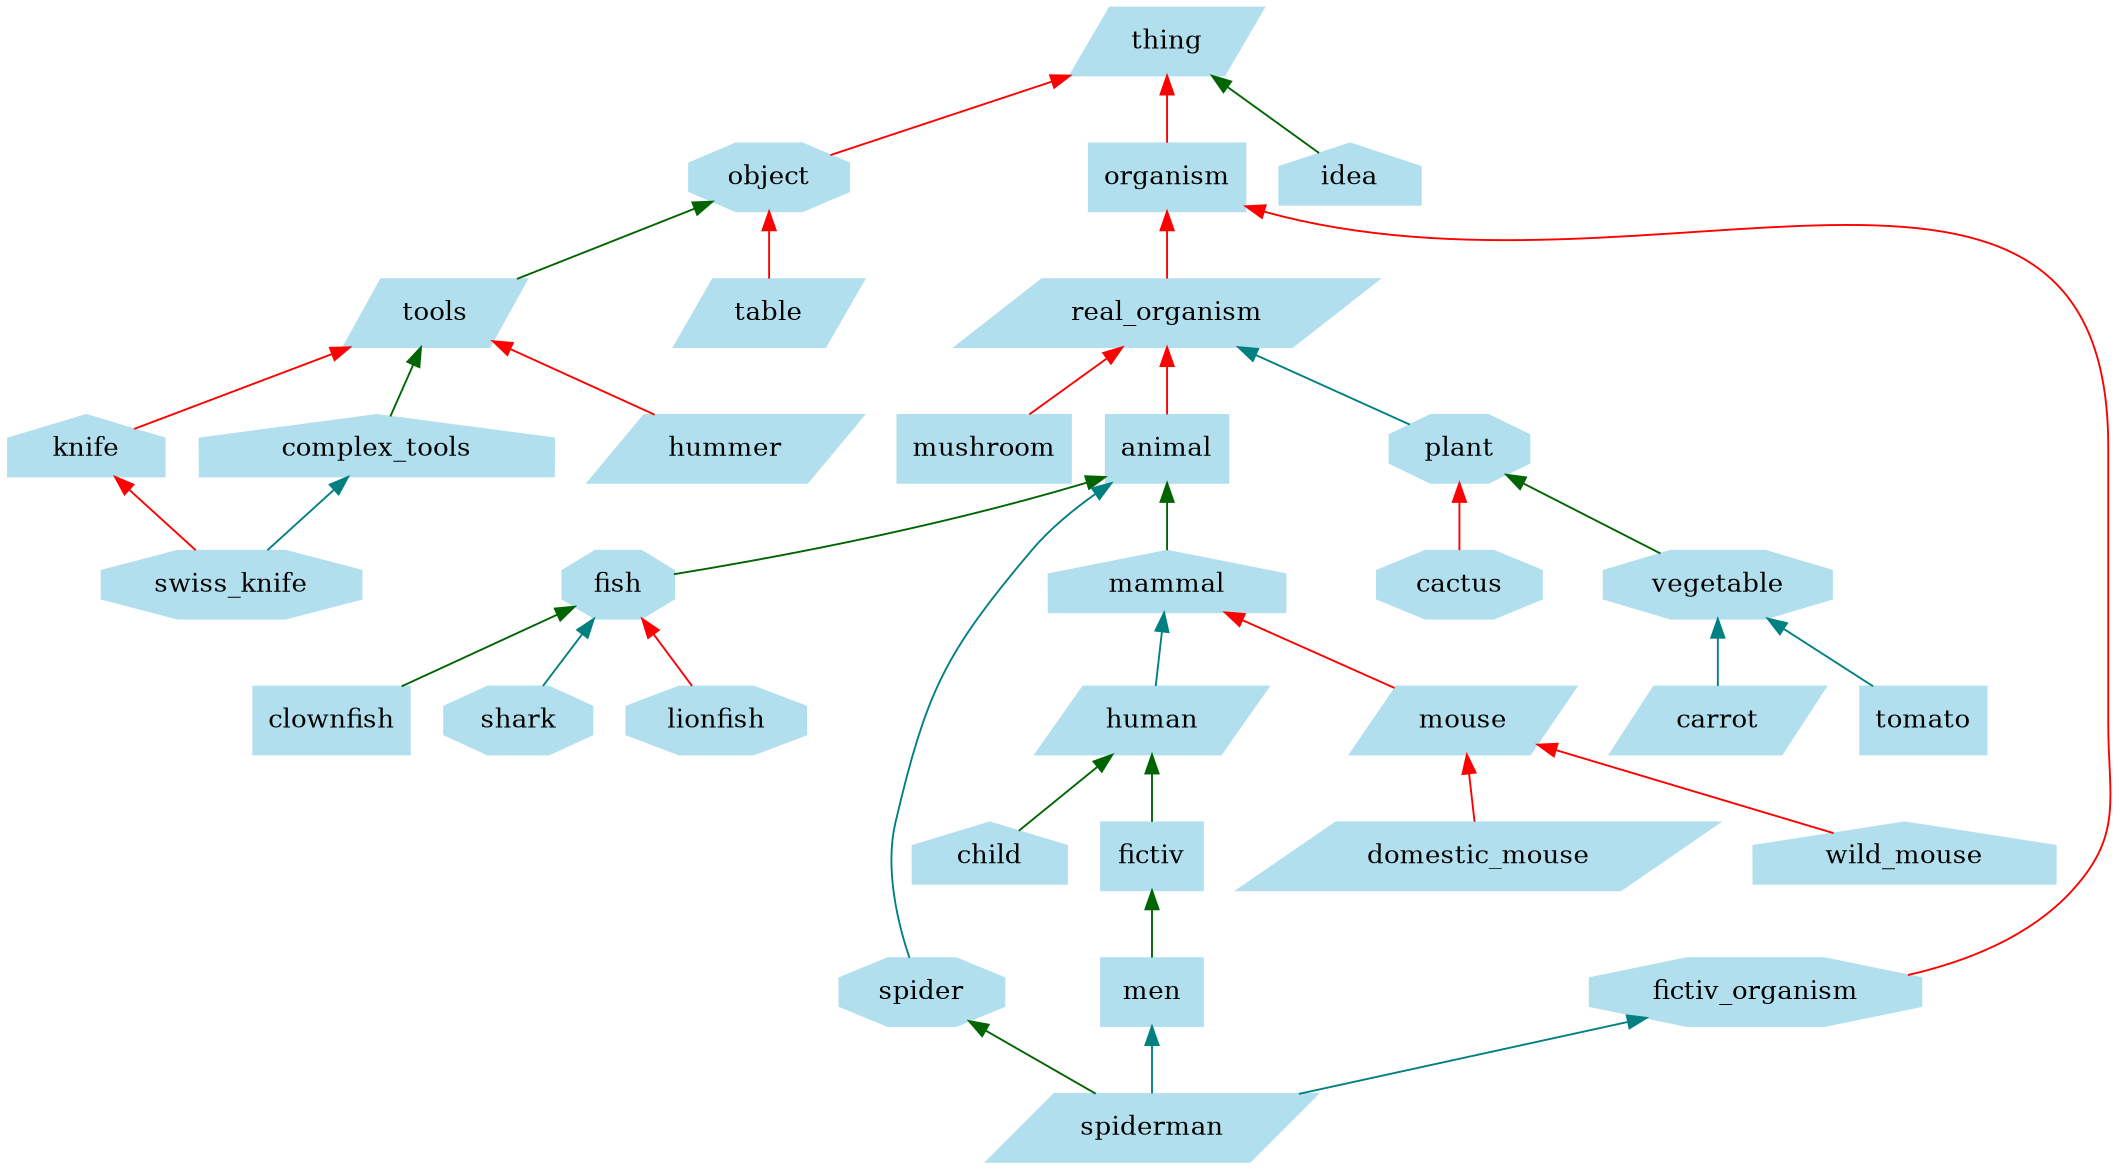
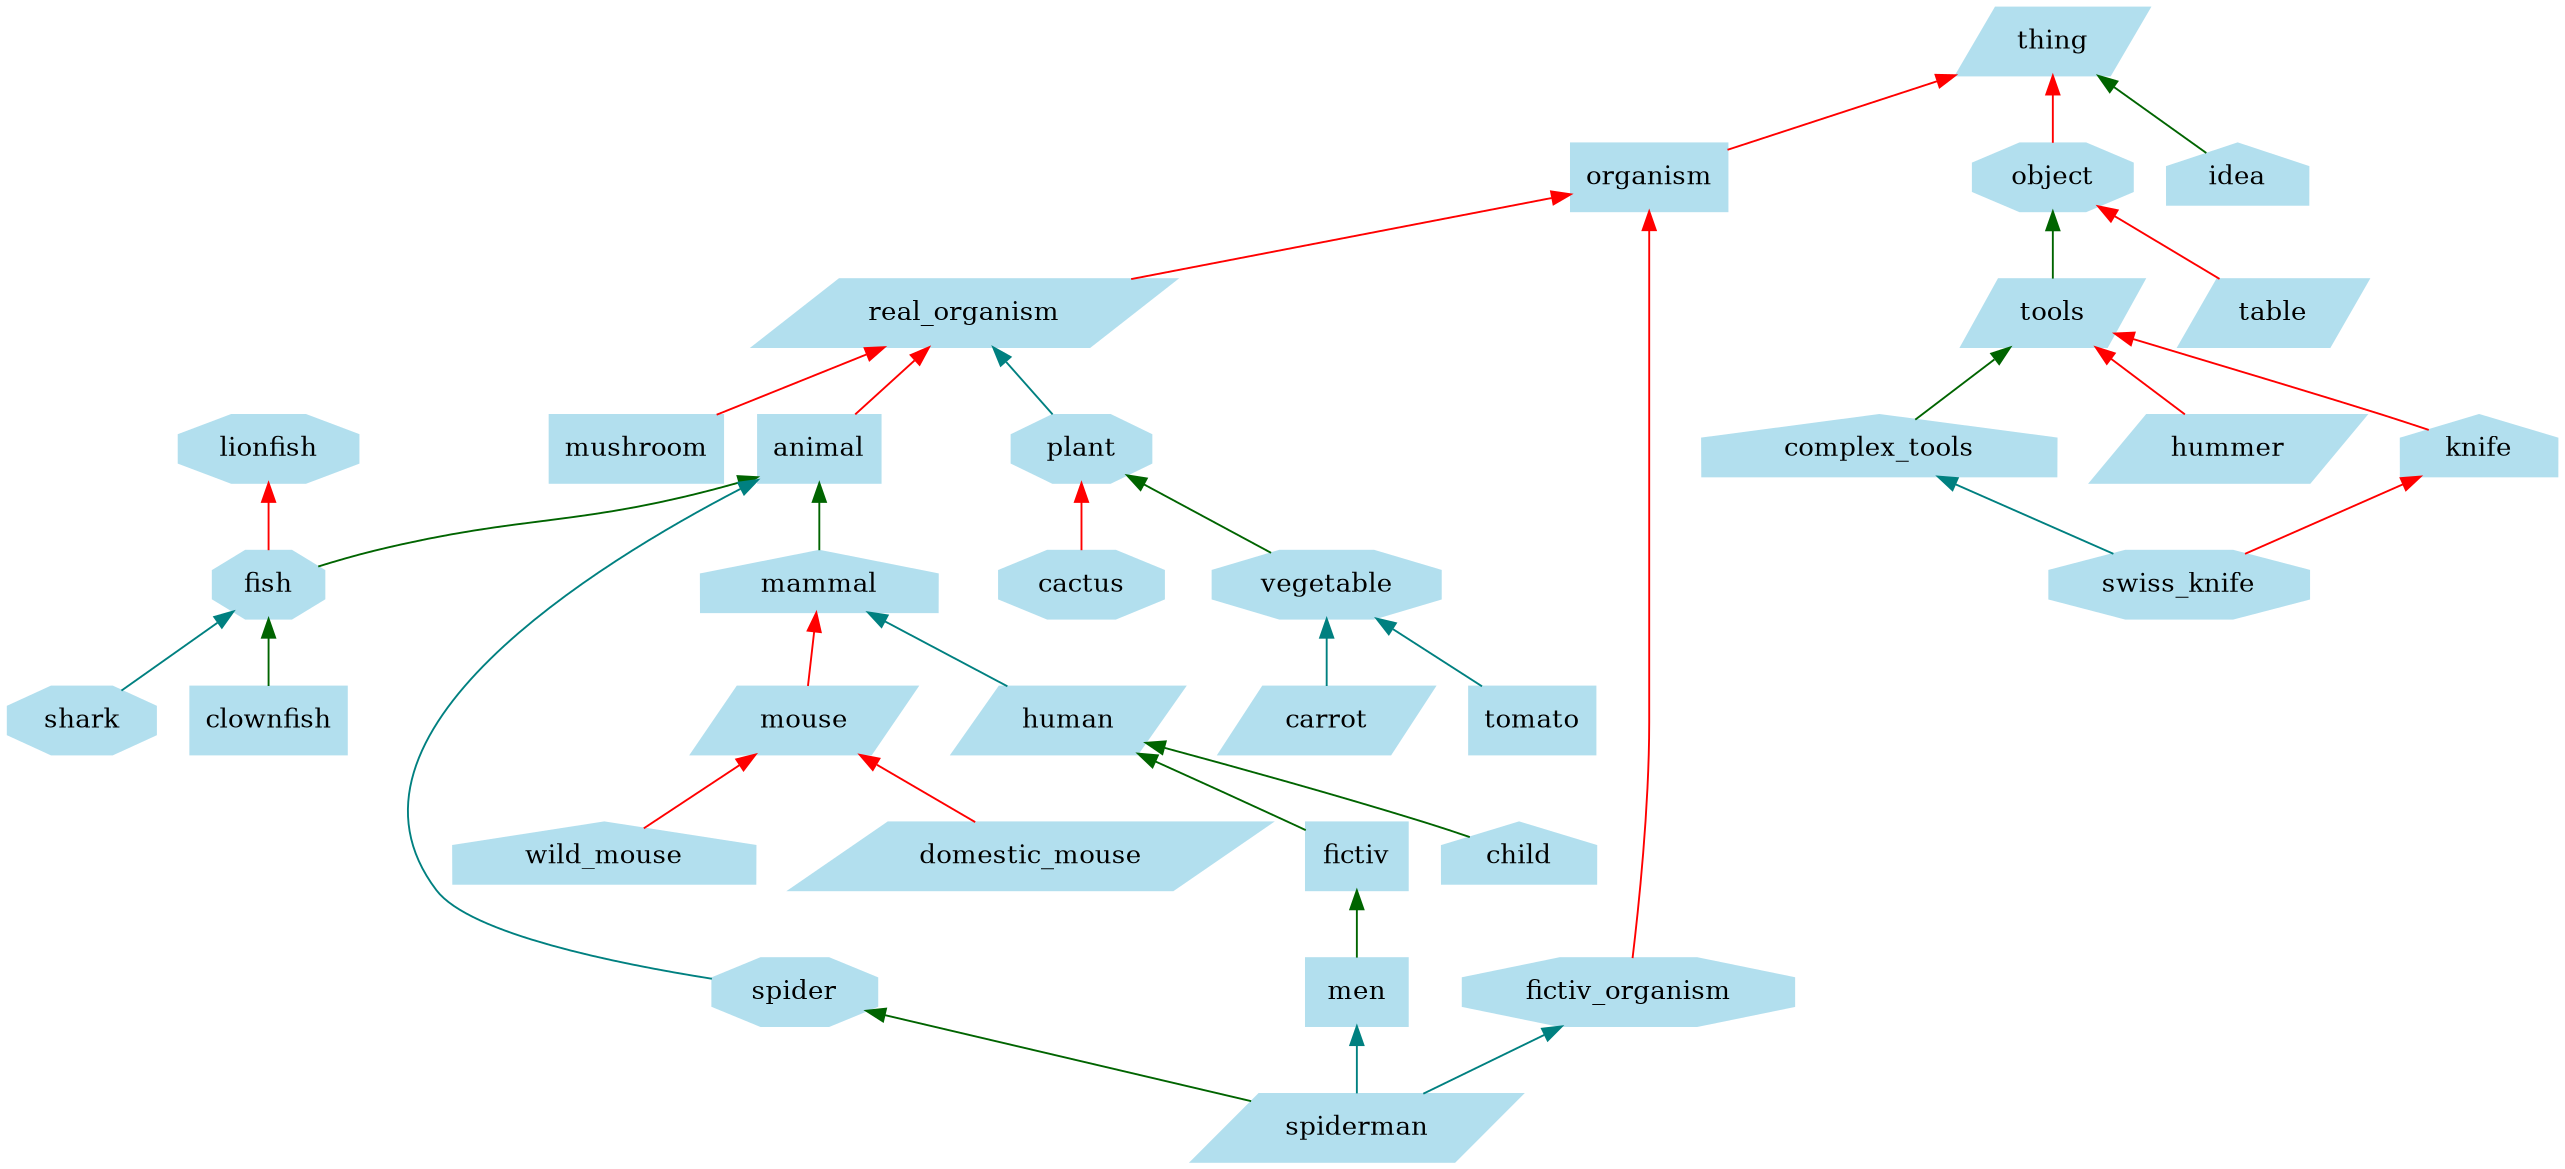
(673, 660) -> (269, 526)
